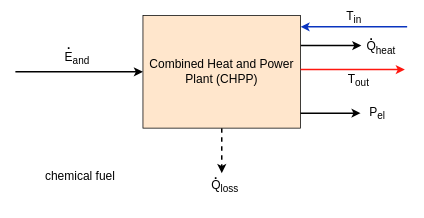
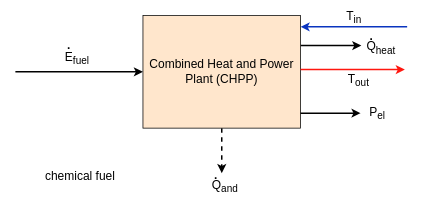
(77, 58) -> (77, 58)
(225, 186) -> (225, 186)
